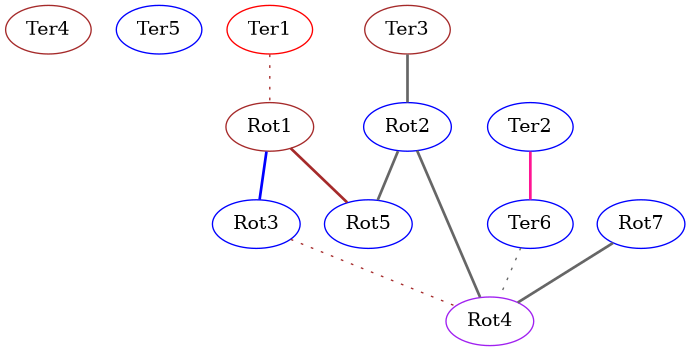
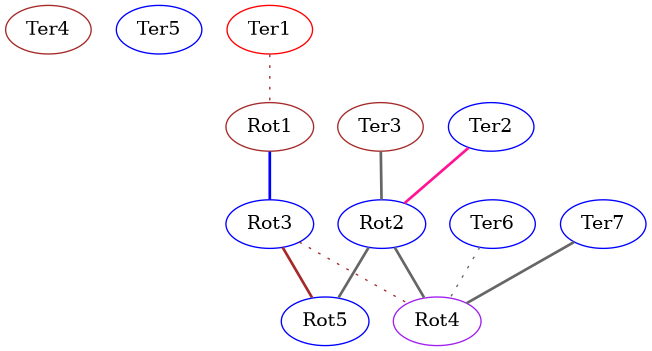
(319, 175) -> (297, 272)
(530, 176) -> (437, 176)
(641, 224) -> (603, 224)
